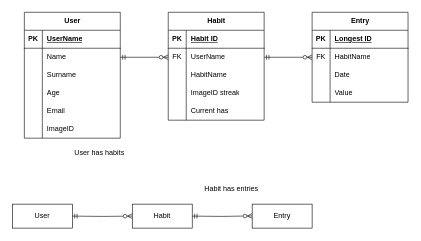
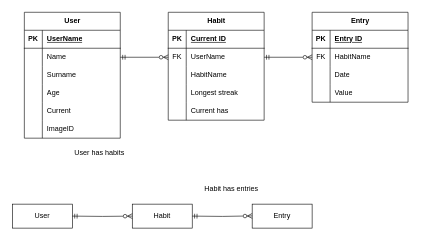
(205, 39) -> (210, 39)
(354, 39) -> (350, 39)
(218, 93) -> (218, 93)
(55, 111) -> (61, 111)
